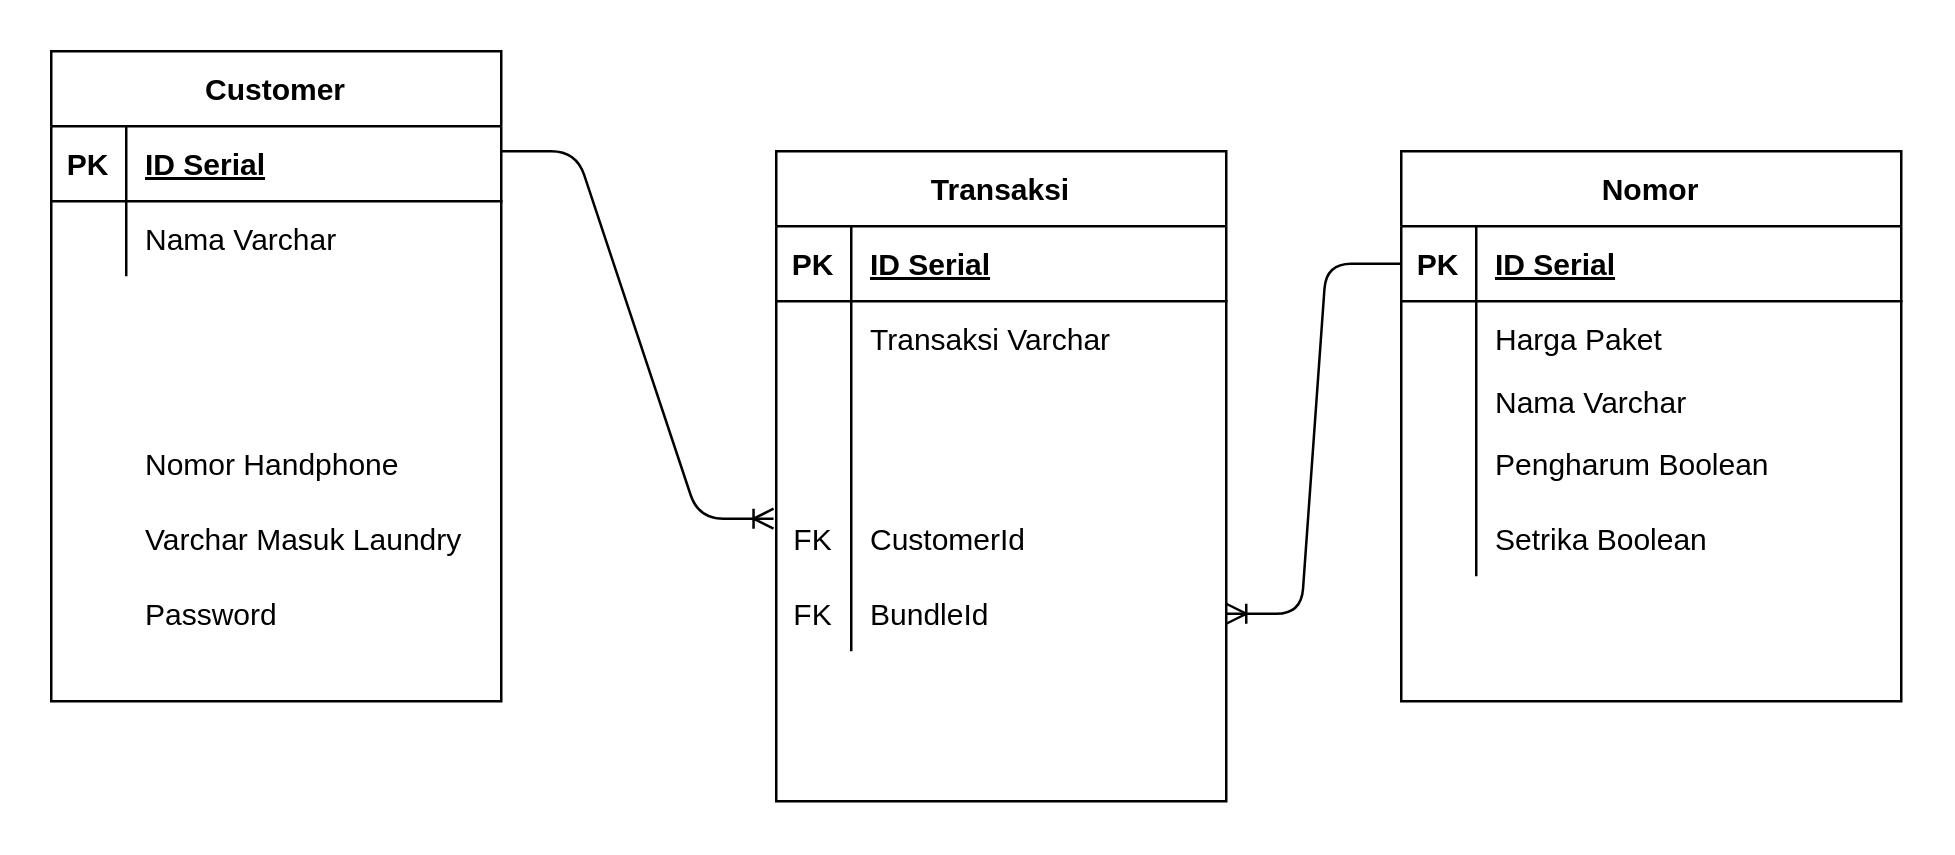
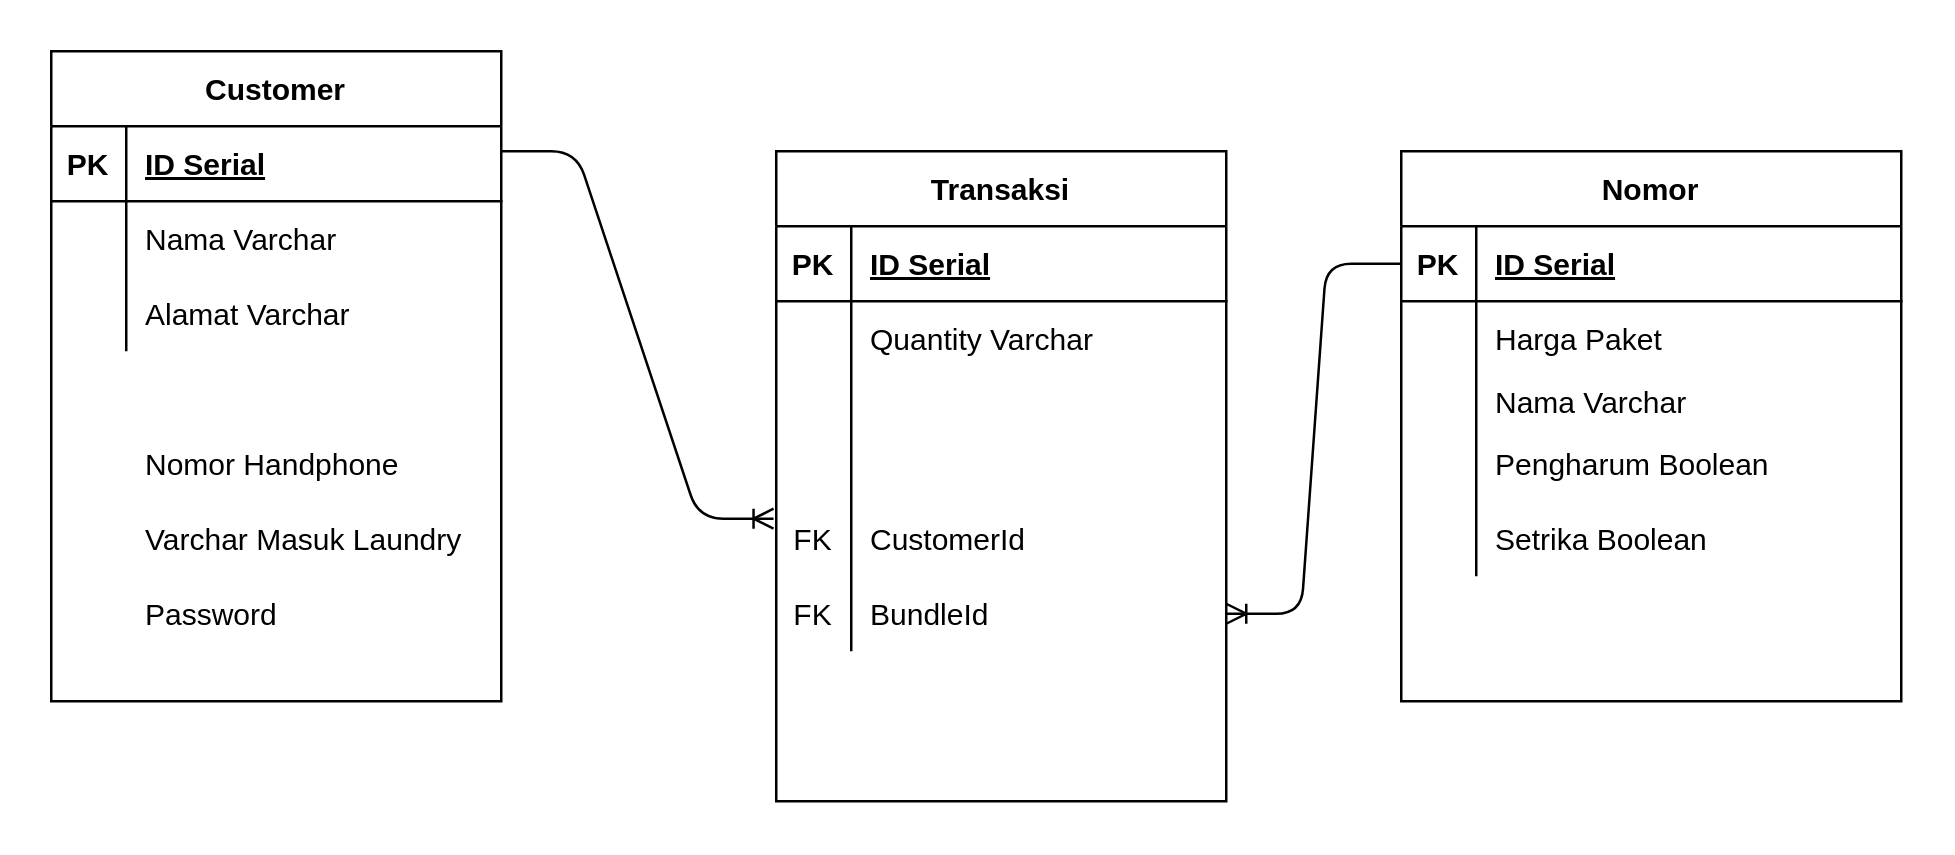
none -> (314, 314)
(1005, 340) -> (997, 340)
